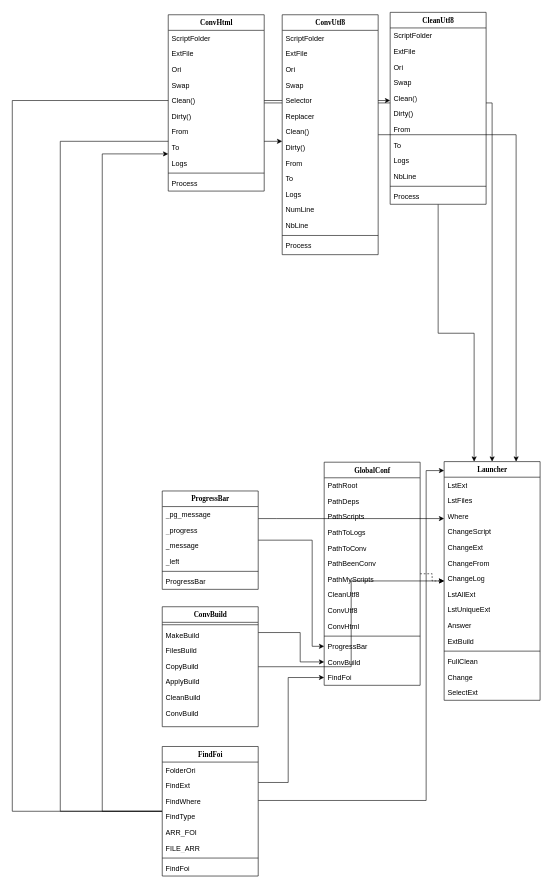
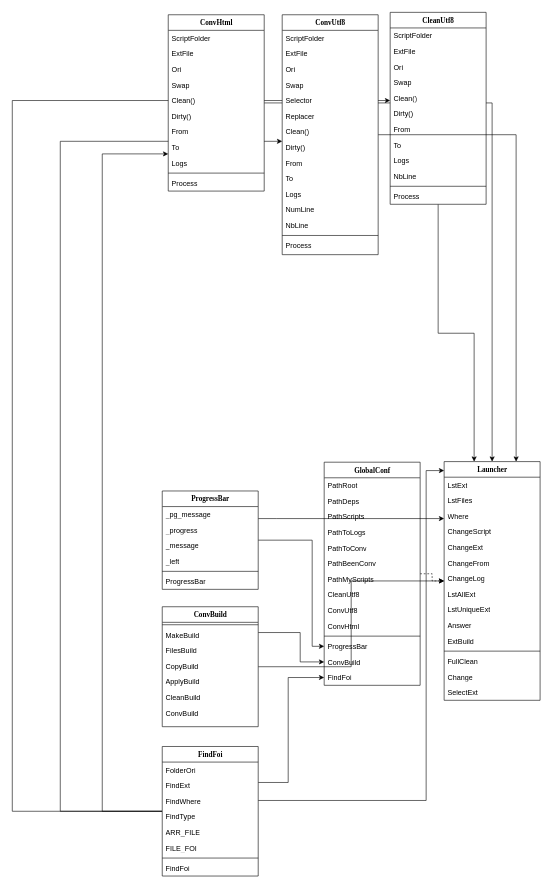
(180, 833) -> (182, 833)
(182, 849) -> (182, 849)
